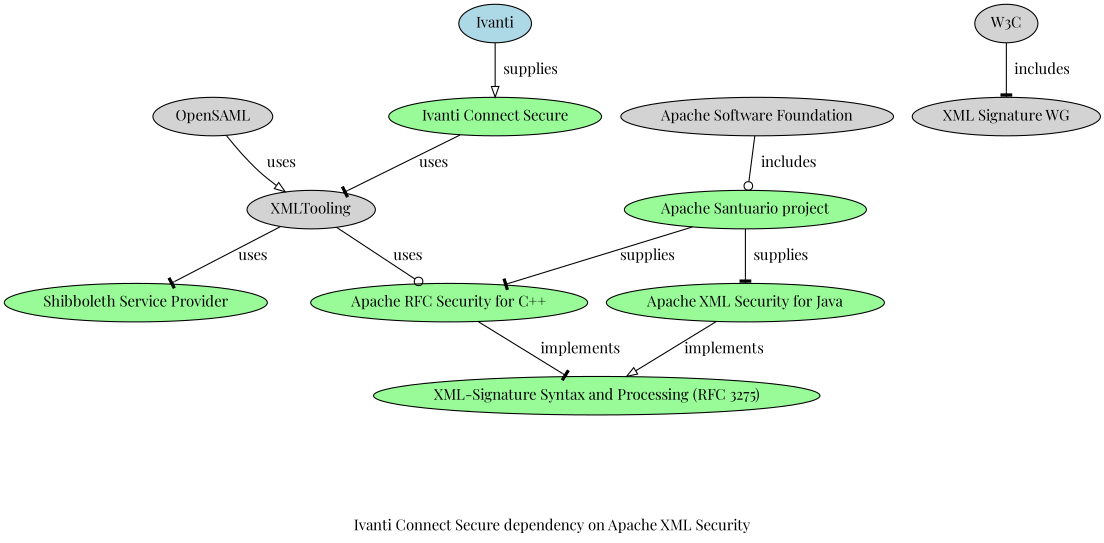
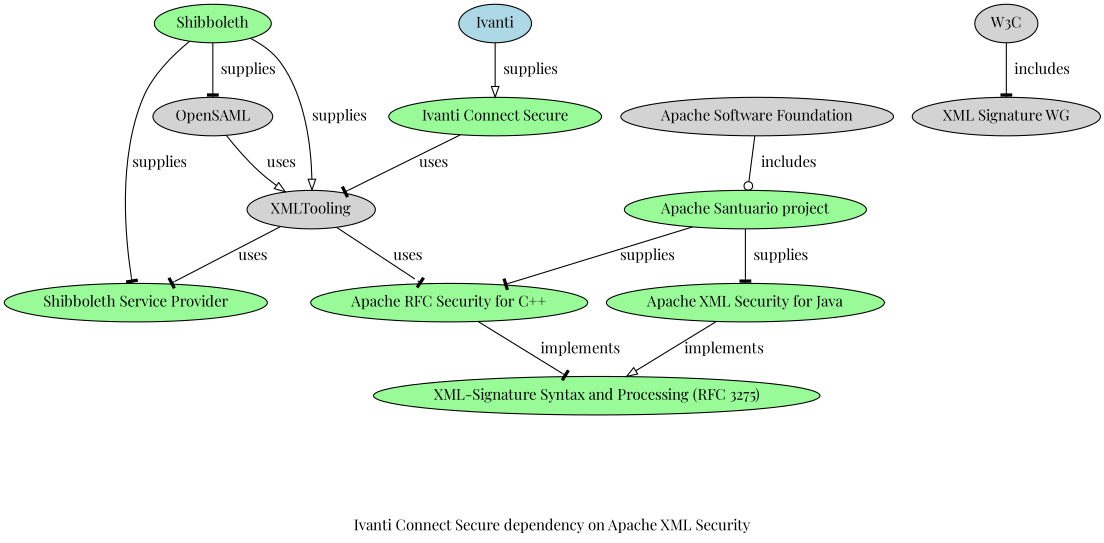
none -> (213, 24)
(376, 253) -> (376, 253)
